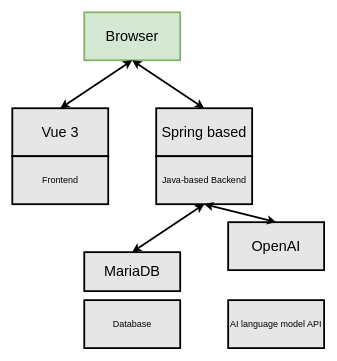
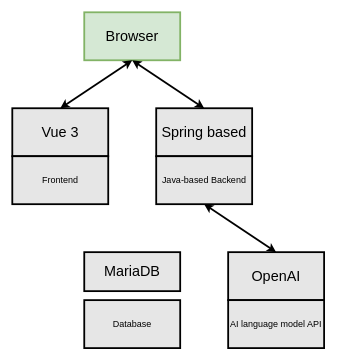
(168, 228) -> none
(276, 246) -> (276, 276)
